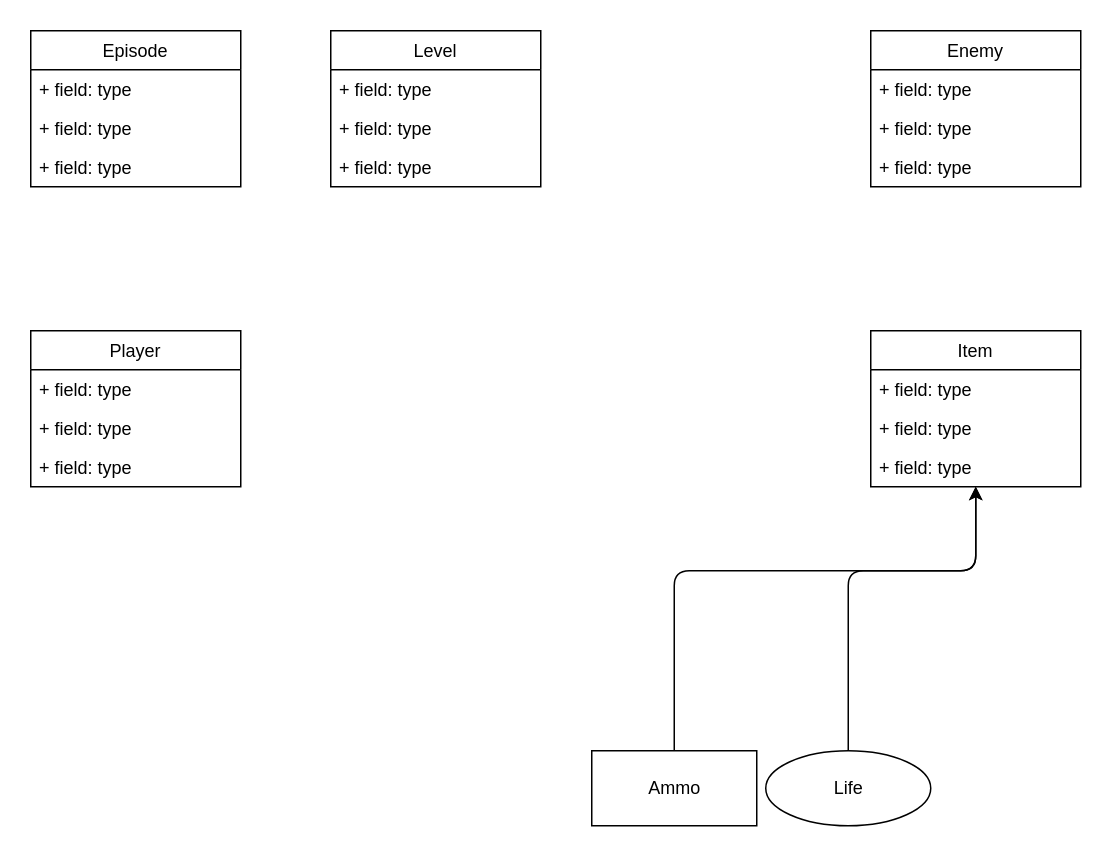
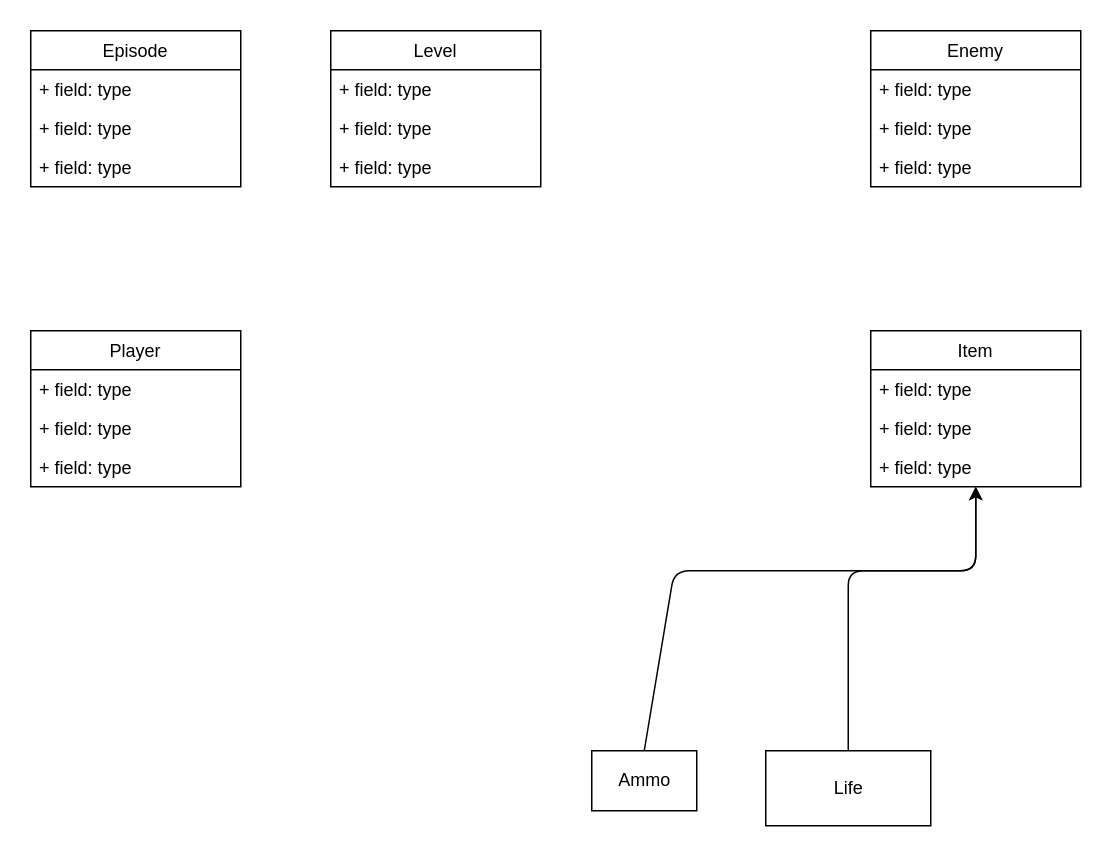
(674, 788) -> (644, 781)
(848, 788) -> (848, 788)
